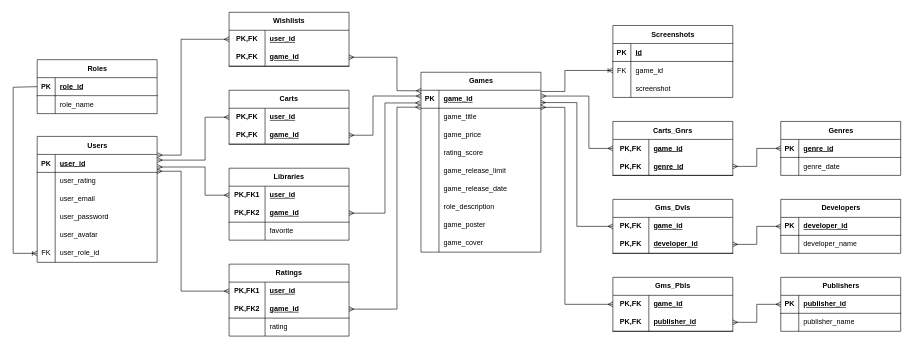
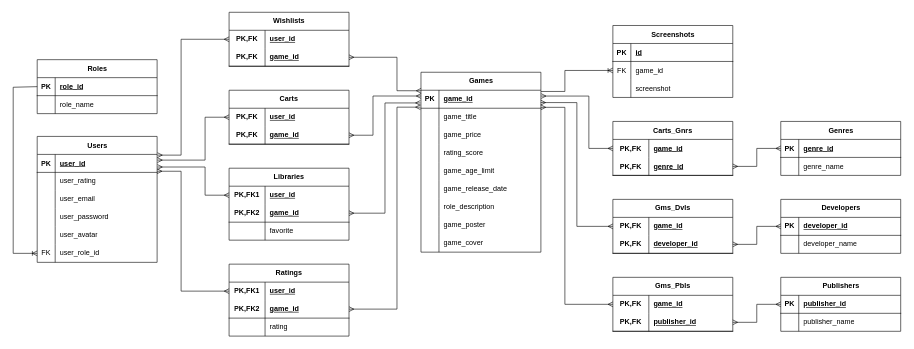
(824, 167) -> (824, 167)
(476, 171) -> (469, 171)
